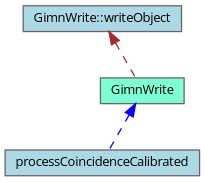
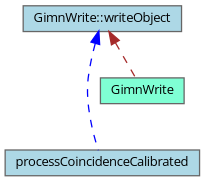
(119, 133) -> (88, 97)
